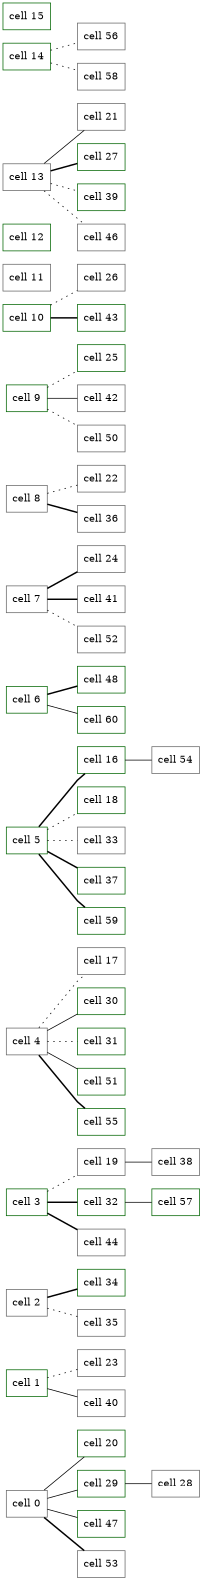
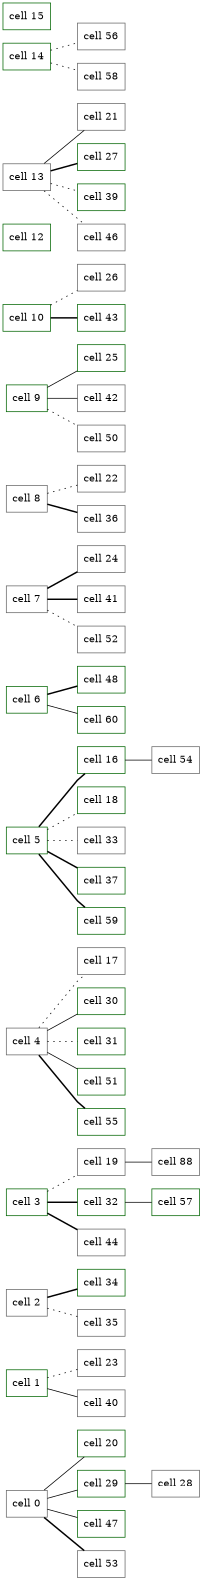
(27, 278) -> none
(62, 379) -> (62, 379)
(176, 1162) -> (176, 1162)
